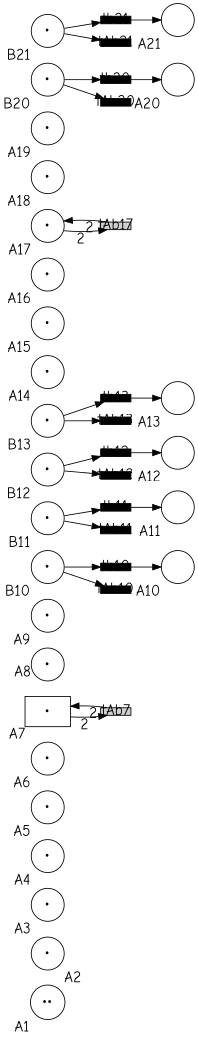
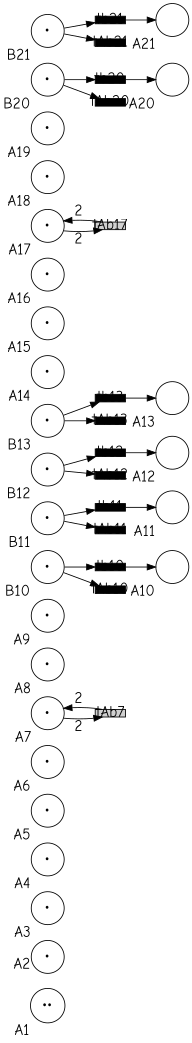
(48, 712) -> (48, 713)
